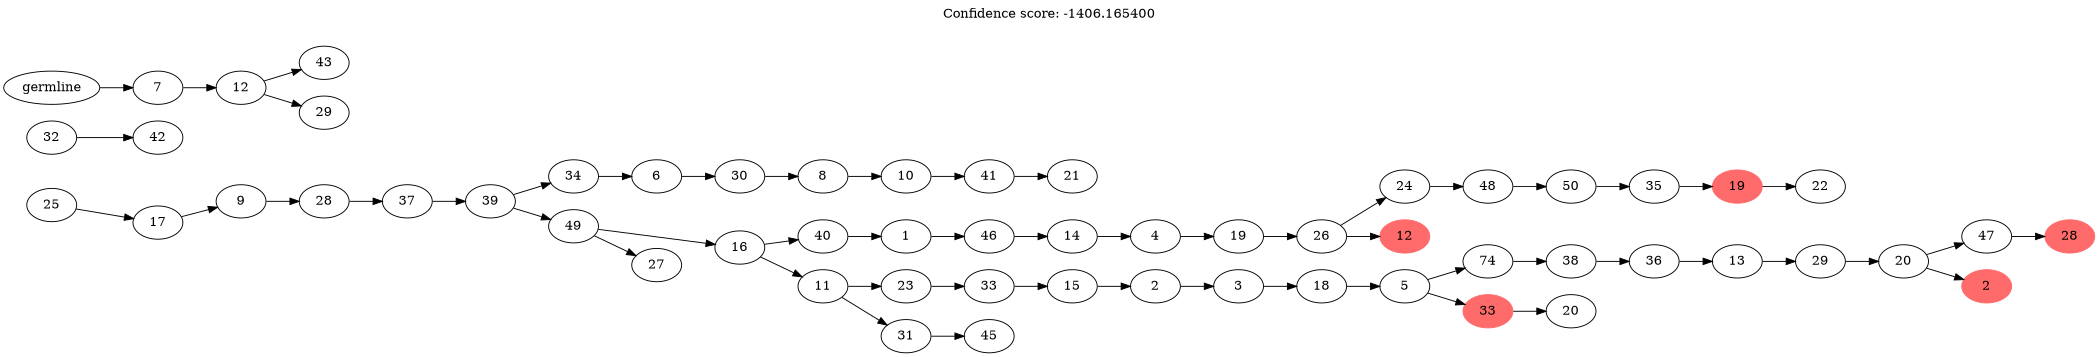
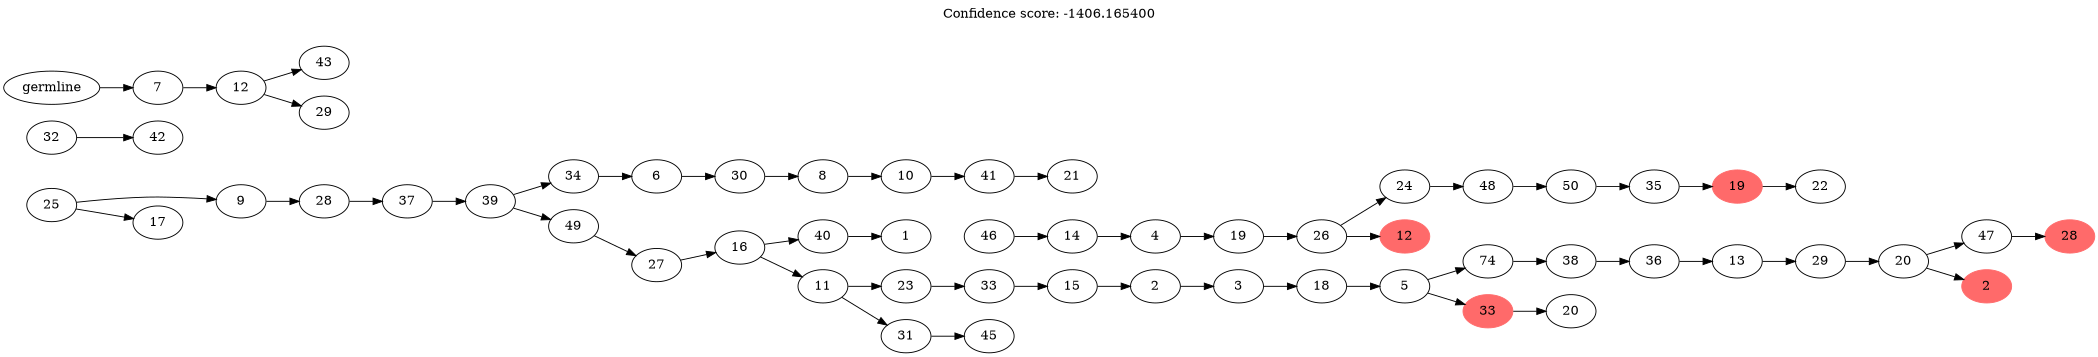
(195, 213) -> (142, 197)
(652, 236) -> (694, 257)
(943, 236) -> none
